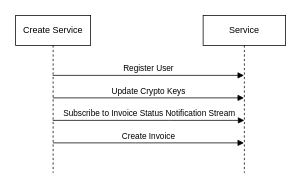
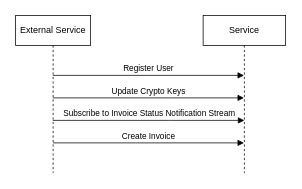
(53, 30) -> (53, 30)
